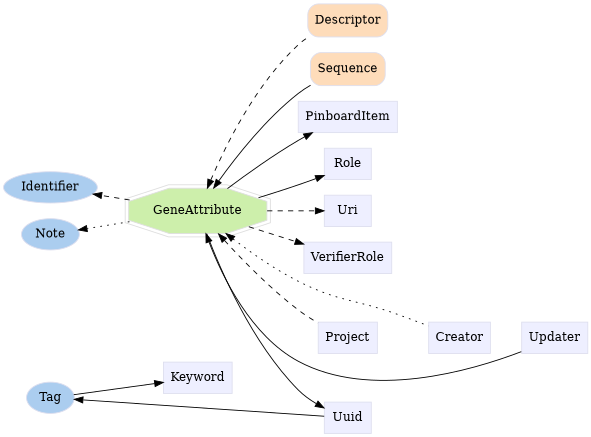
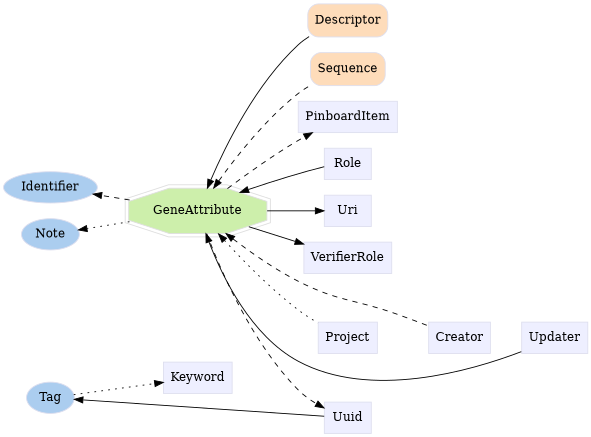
(252, 102) -> (252, 102)
(261, 129) -> (261, 129)
(265, 161) -> (265, 161)
(287, 188) -> (286, 177)
(291, 211) -> (291, 211)
(272, 234) -> (272, 234)
(269, 285) -> (269, 285)
(326, 293) -> (326, 293)
(253, 330) -> (253, 330)
(114, 389) -> (114, 389)
